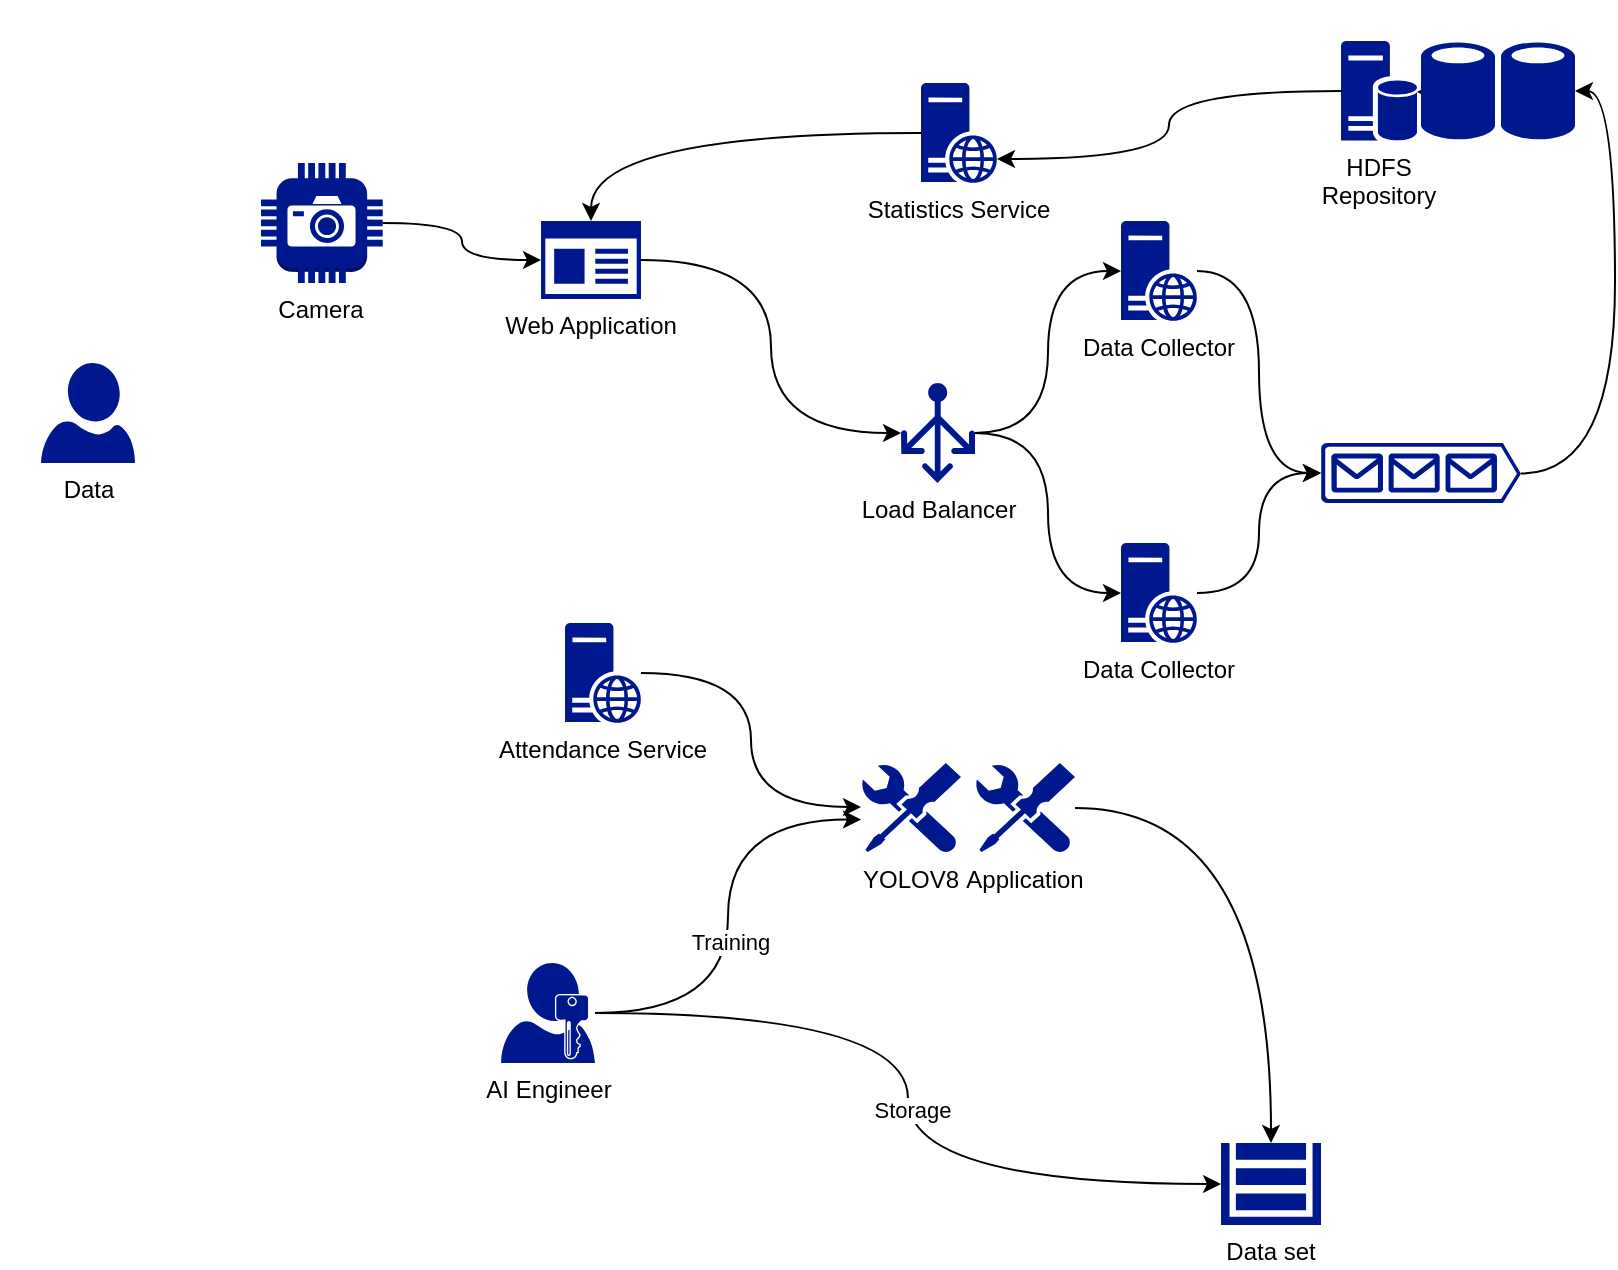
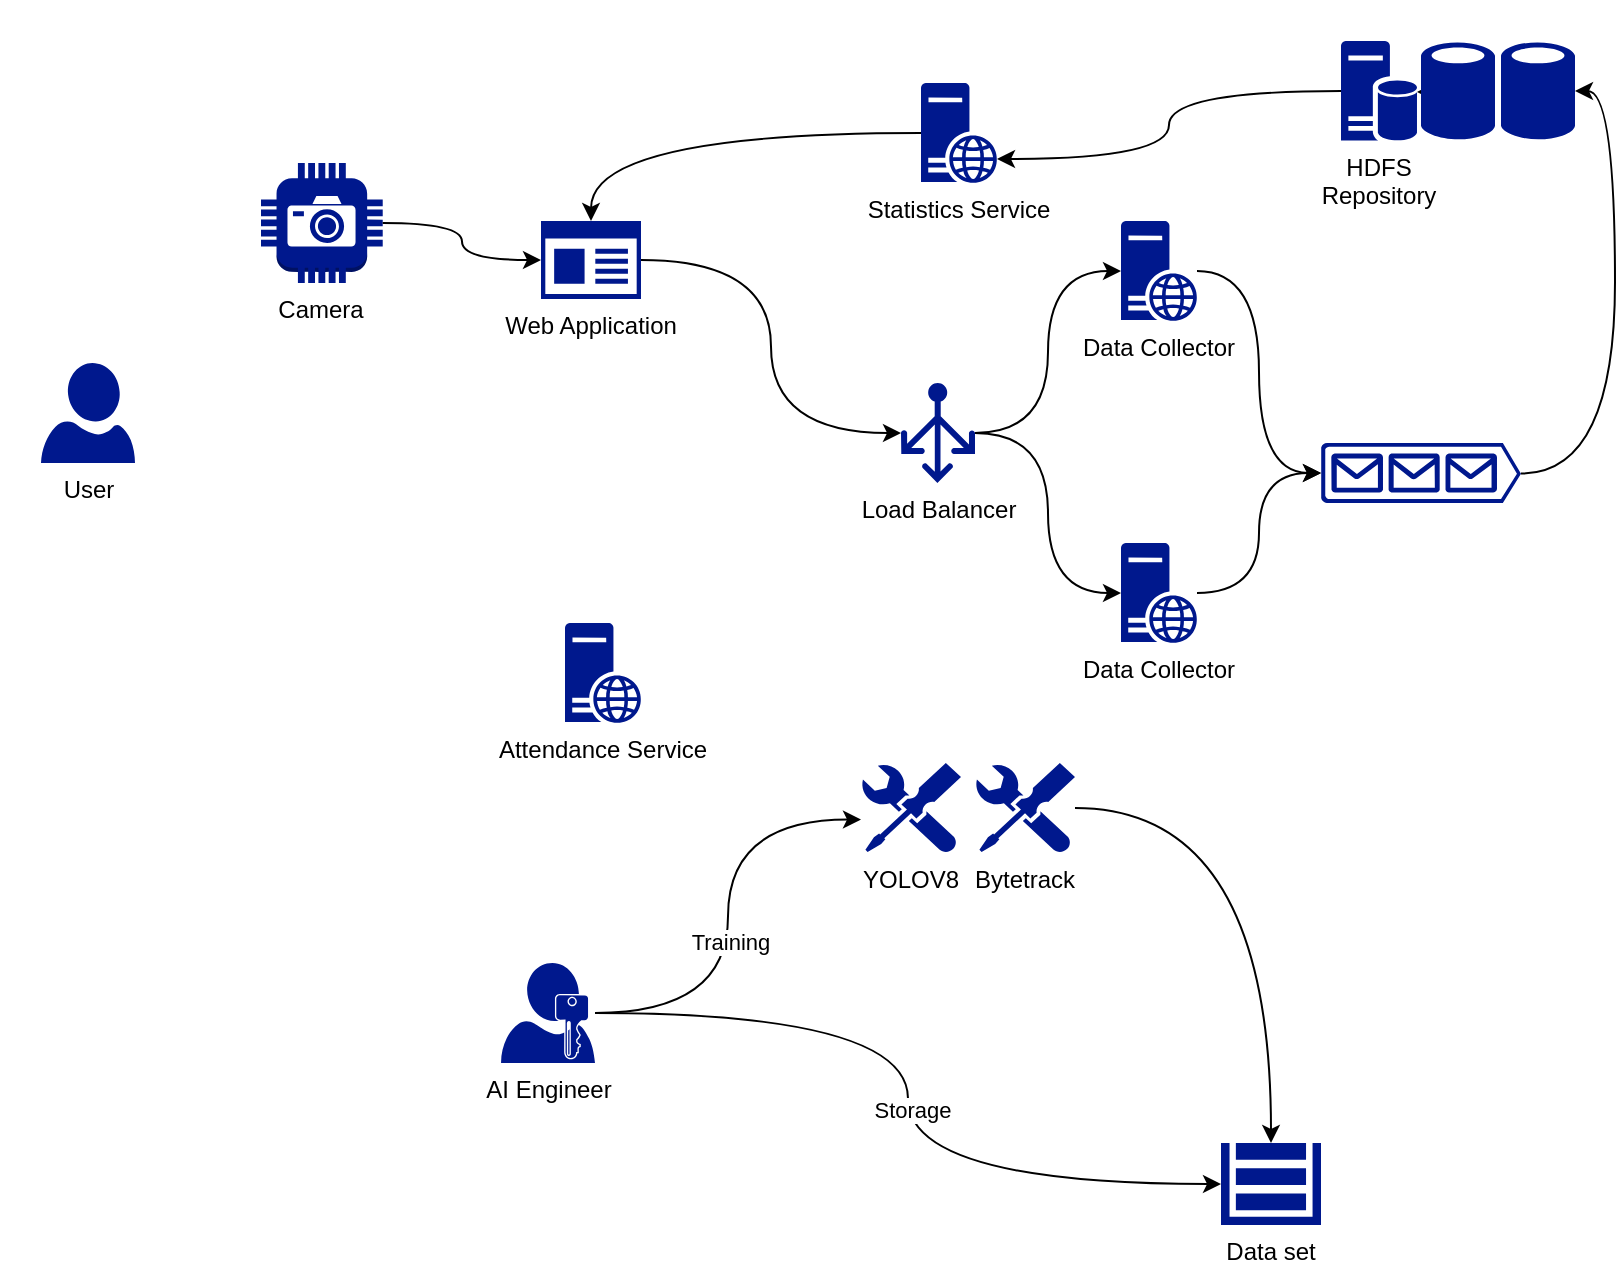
(90, 491) -> (90, 491)
(751, 735) -> none
(1026, 881) -> (1026, 881)
